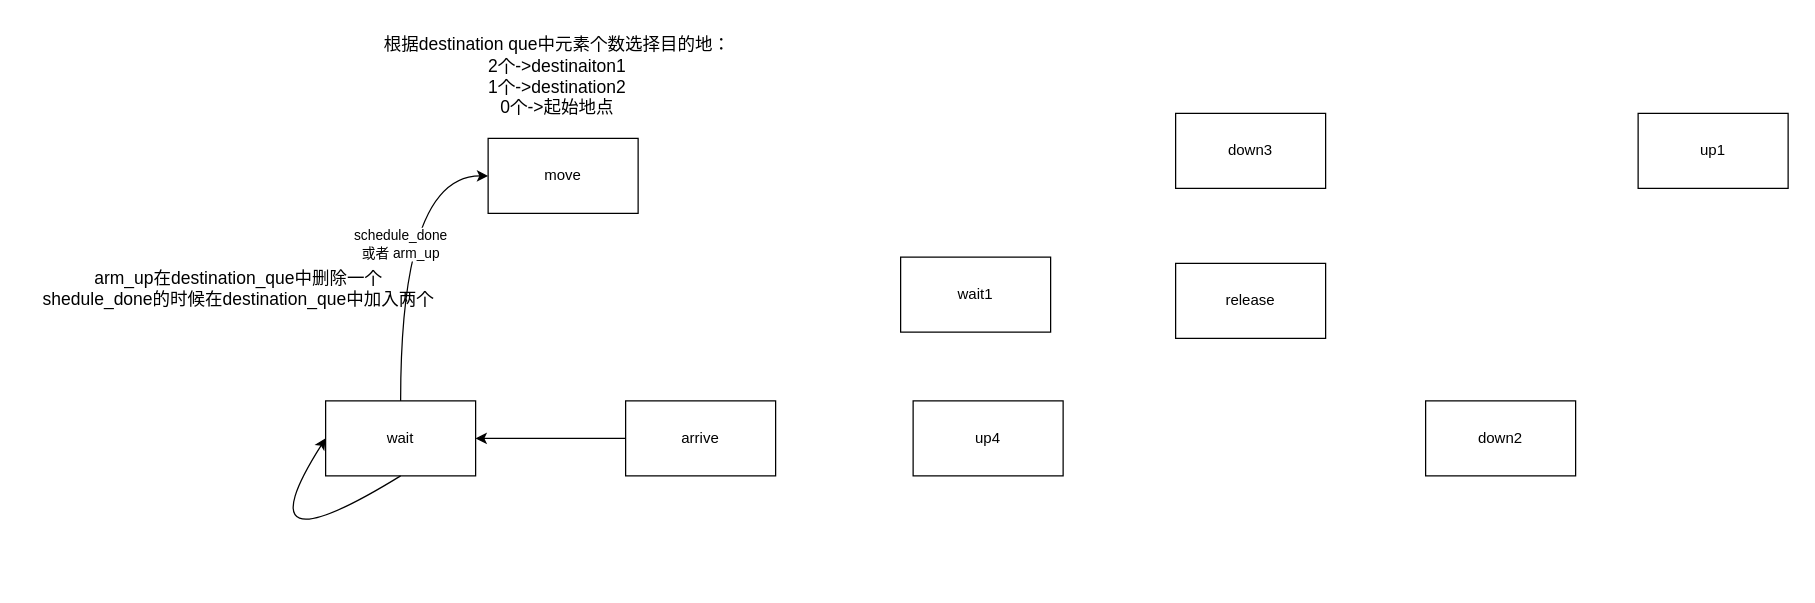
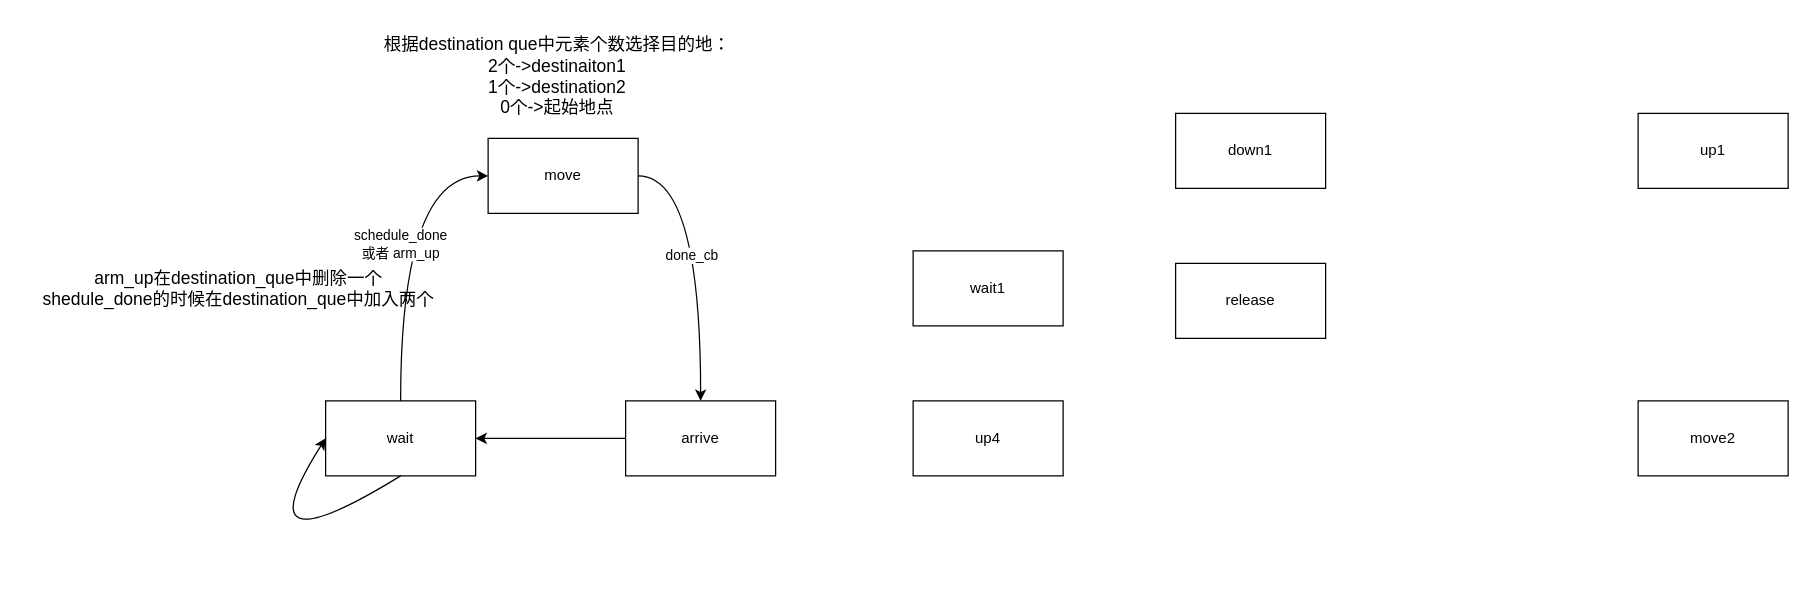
(1251, 151) -> (1251, 151)
none -> (694, 273)
(976, 294) -> (988, 288)
(1501, 438) -> none
none -> (1713, 438)
